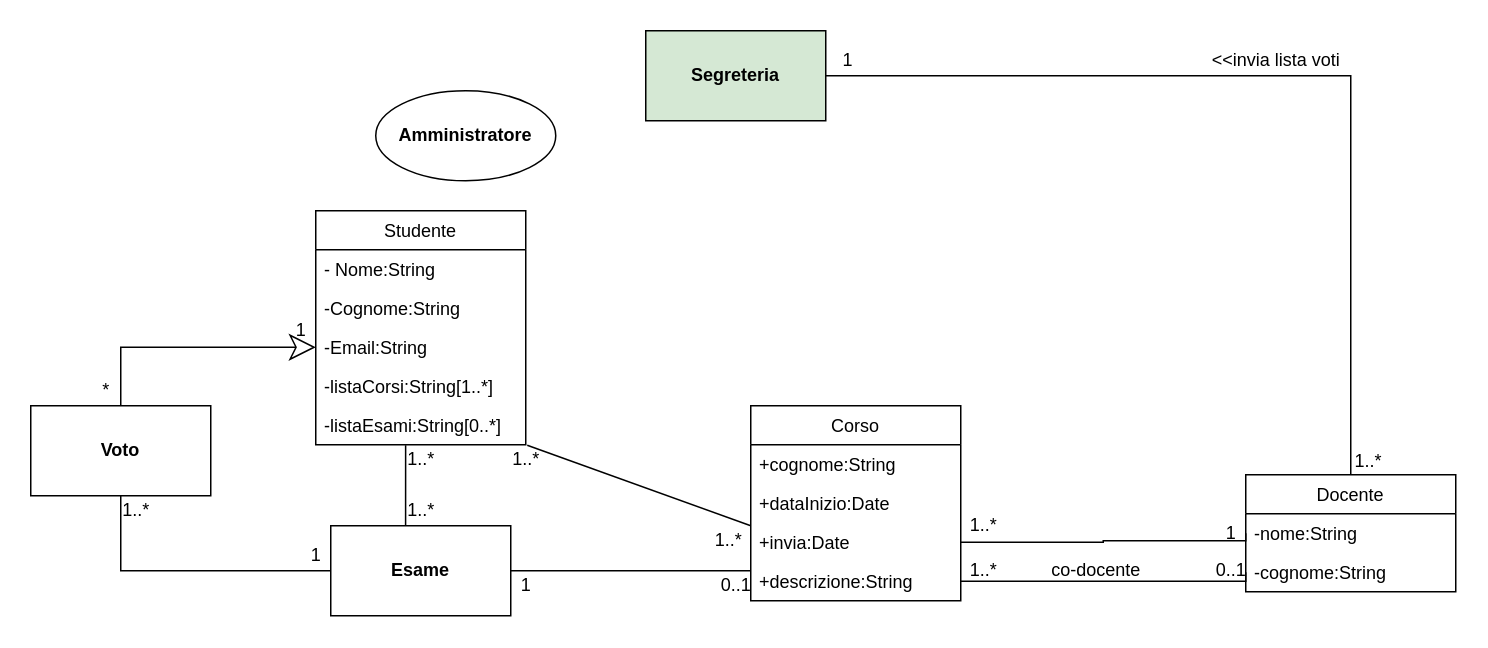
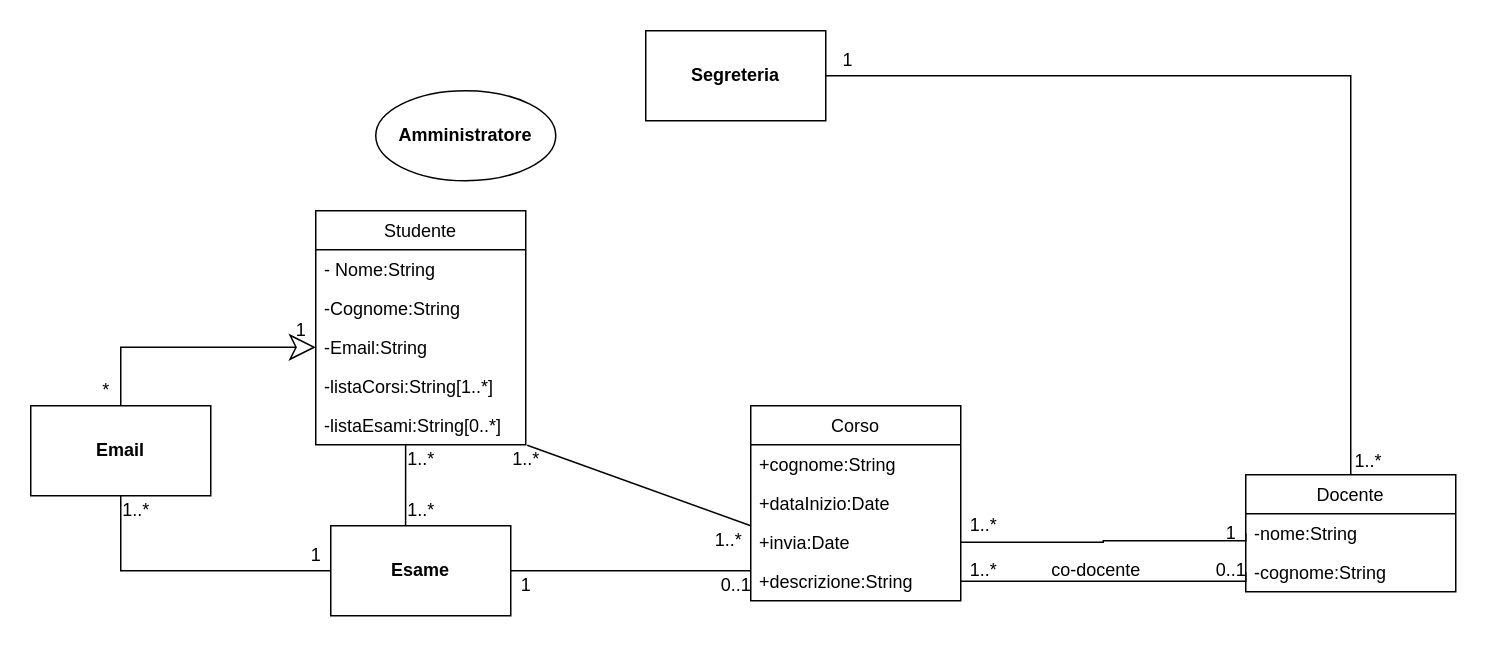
(1276, 61) -> none
(736, 76) -> (736, 76)
(121, 451) -> (121, 451)
